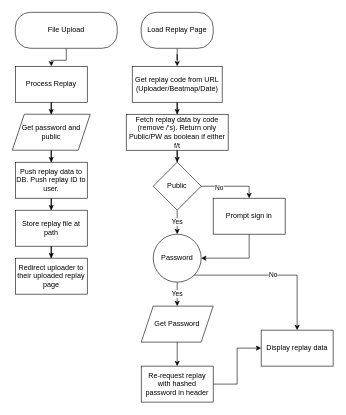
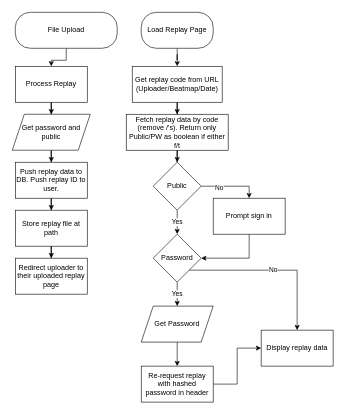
(177, 258) -> (177, 258)
